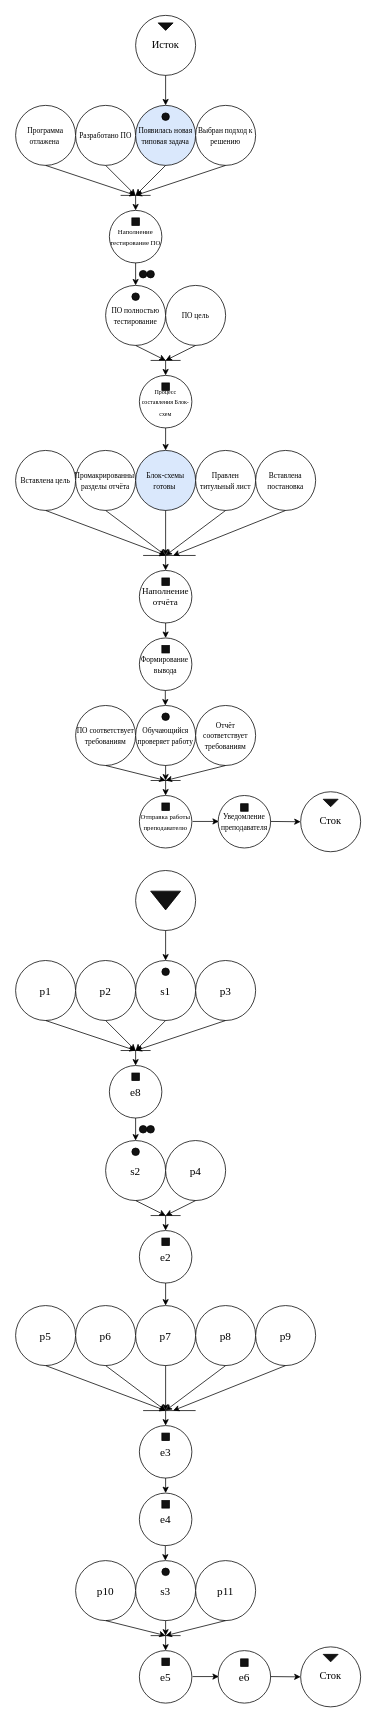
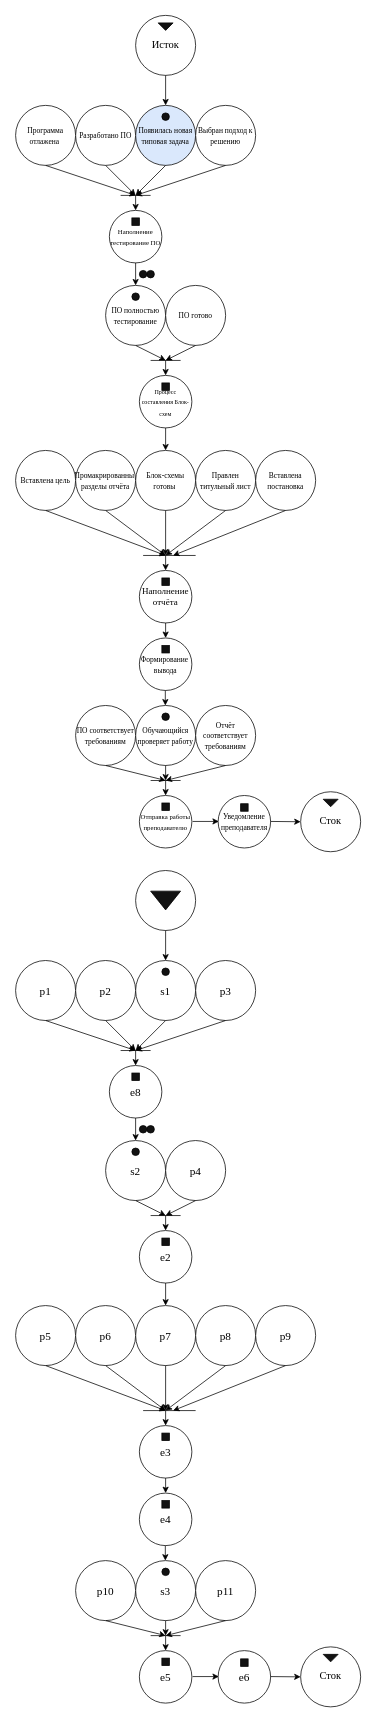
(195, 315) -> (195, 315)
(165, 480) -> (165, 480)
